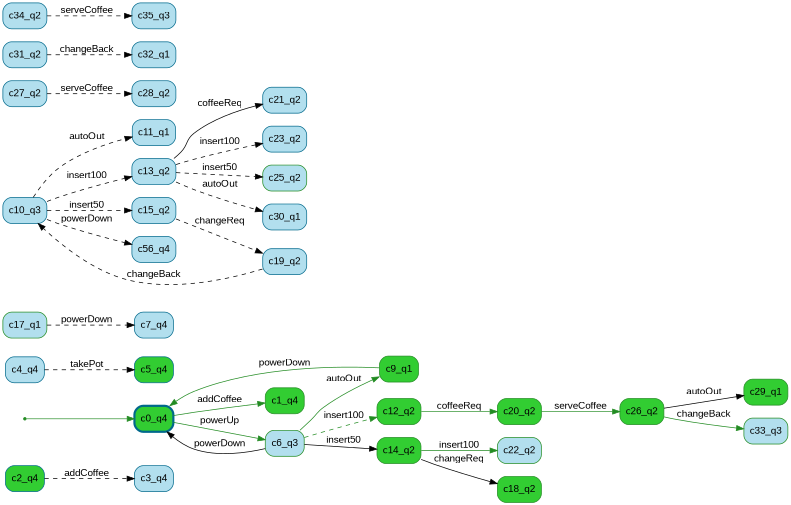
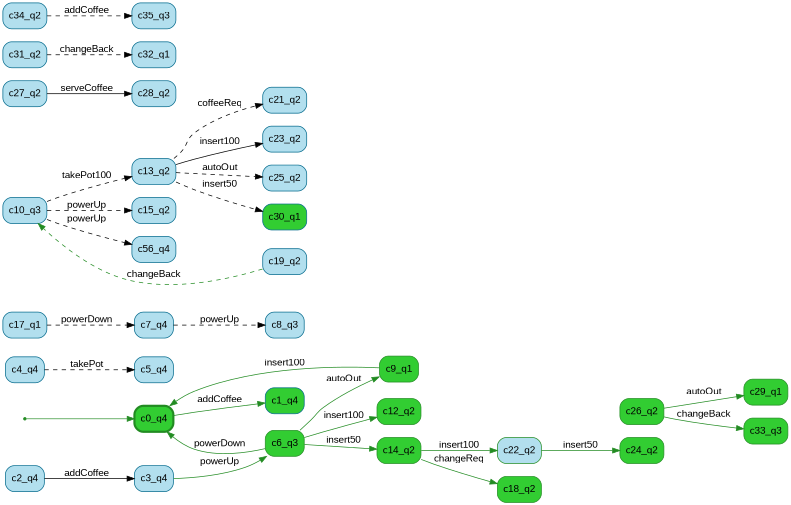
(87, 10) -> (87, 10)
(86, 94) -> (86, 94)
(209, 124) -> (209, 124)
(154, 133) -> none
(215, 154) -> (215, 154)
(220, 168) -> (220, 168)
(87, 176) -> (87, 176)
(285, 178) -> (285, 178)
(220, 184) -> (220, 184)
(87, 205) -> (87, 205)
(285, 217) -> (285, 217)
(87, 219) -> (87, 219)
(216, 235) -> none
(146, 283) -> (146, 283)
(25, 325) -> (25, 325)
none -> (285, 325)
(285, 363) -> (285, 363)
(154, 370) -> (154, 370)
(285, 401) -> (285, 401)
(700, 402) -> (700, 402)
(519, 412) -> none
(154, 419) -> (154, 419)
(337, 428) -> (337, 428)
(216, 430) -> (218, 474)
(766, 431) -> (766, 431)
(285, 443) -> (285, 443)
(337, 447) -> (337, 447)
none -> (642, 451)
(217, 453) -> (217, 453)
(455, 471) -> (455, 471)
(25, 479) -> (25, 479)
(86, 479) -> (86, 479)
